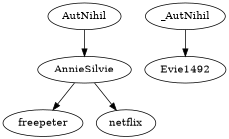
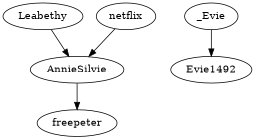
(85, 16) -> (43, 16)
(185, 16) -> (211, 16)
(103, 94) -> (104, 40)
